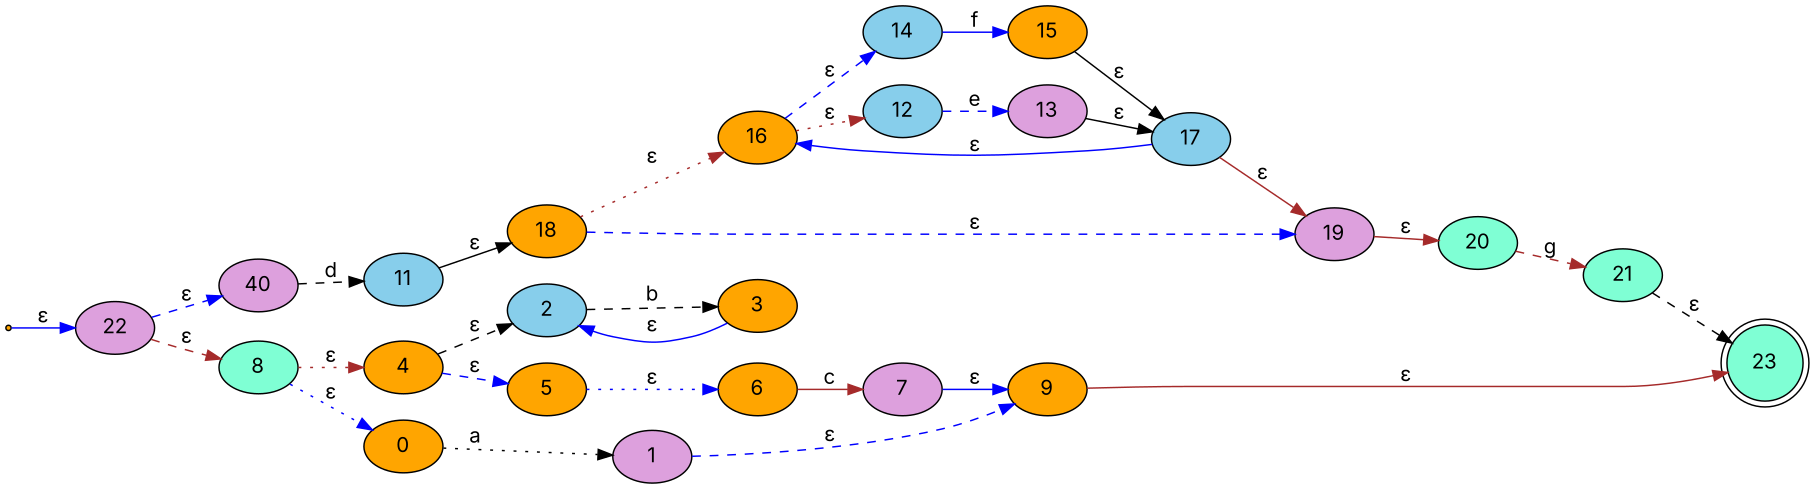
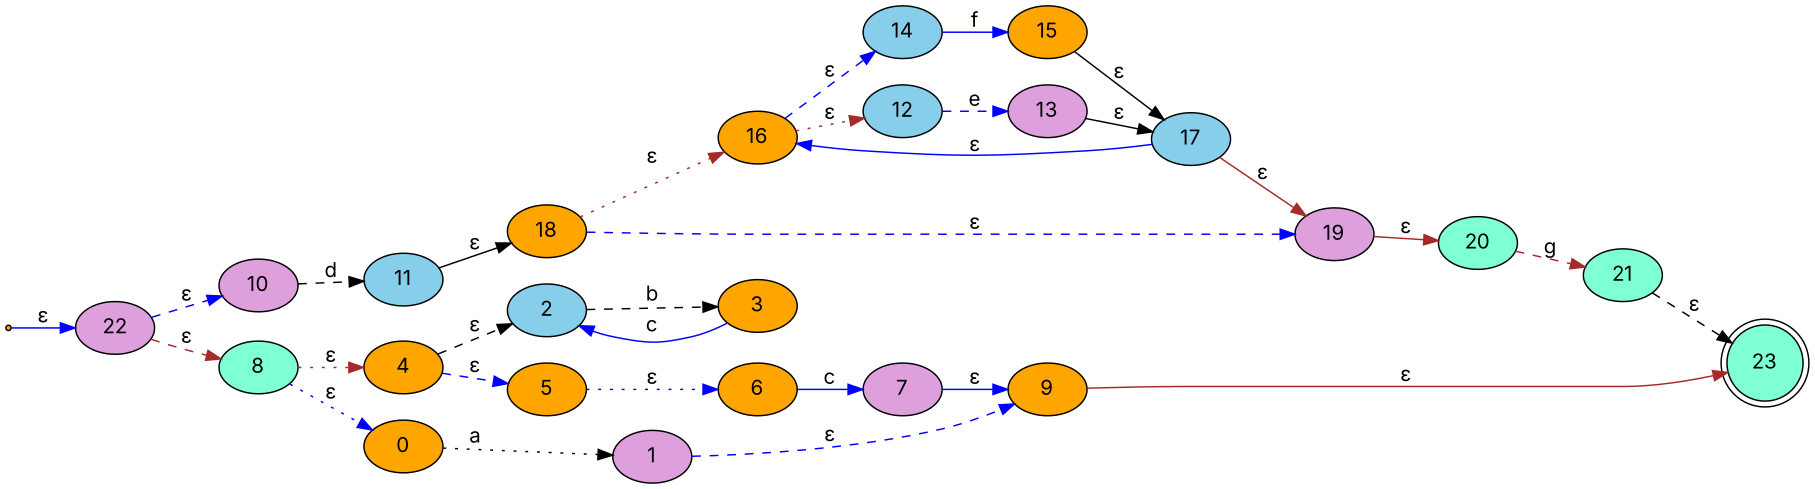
(259, 285) -> (259, 285)
(652, 326) -> (652, 326)
(823, 389) -> (823, 389)
